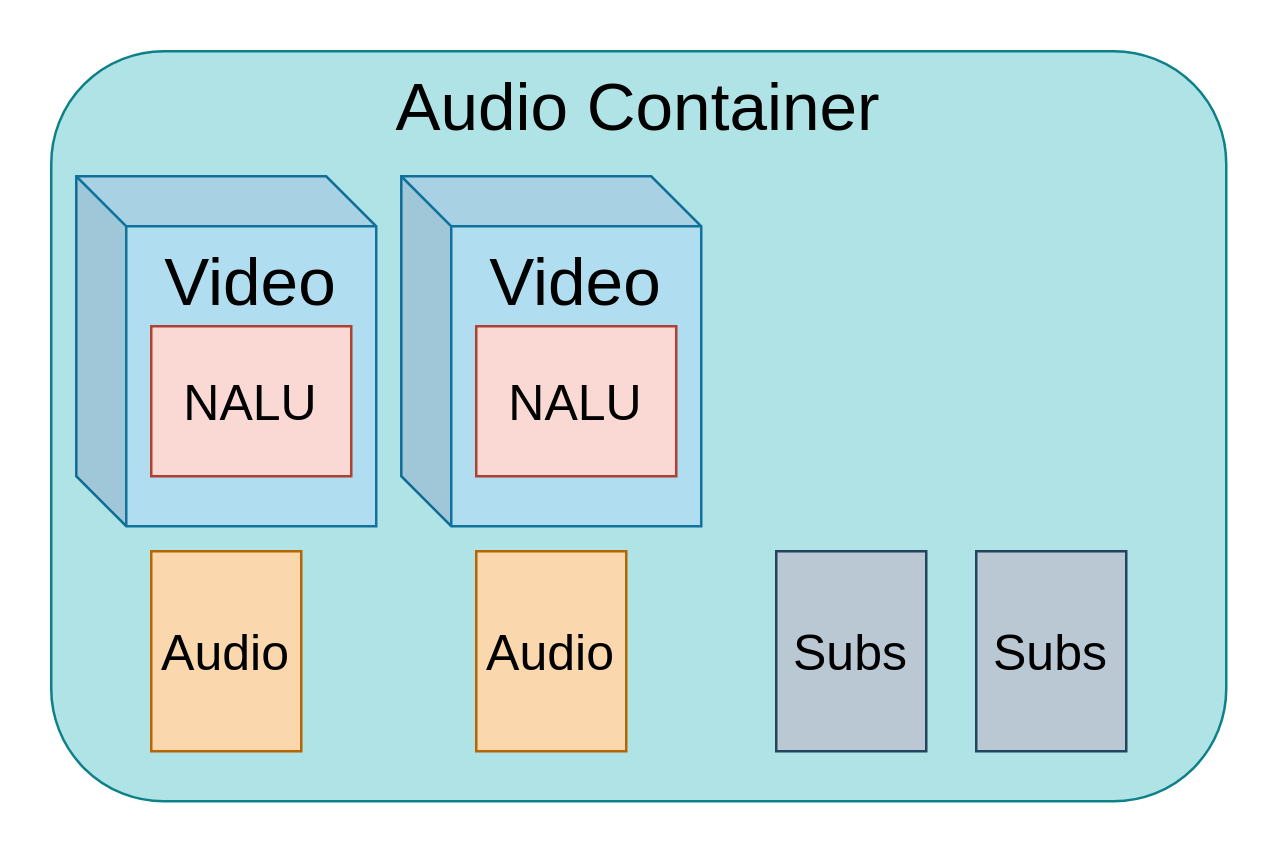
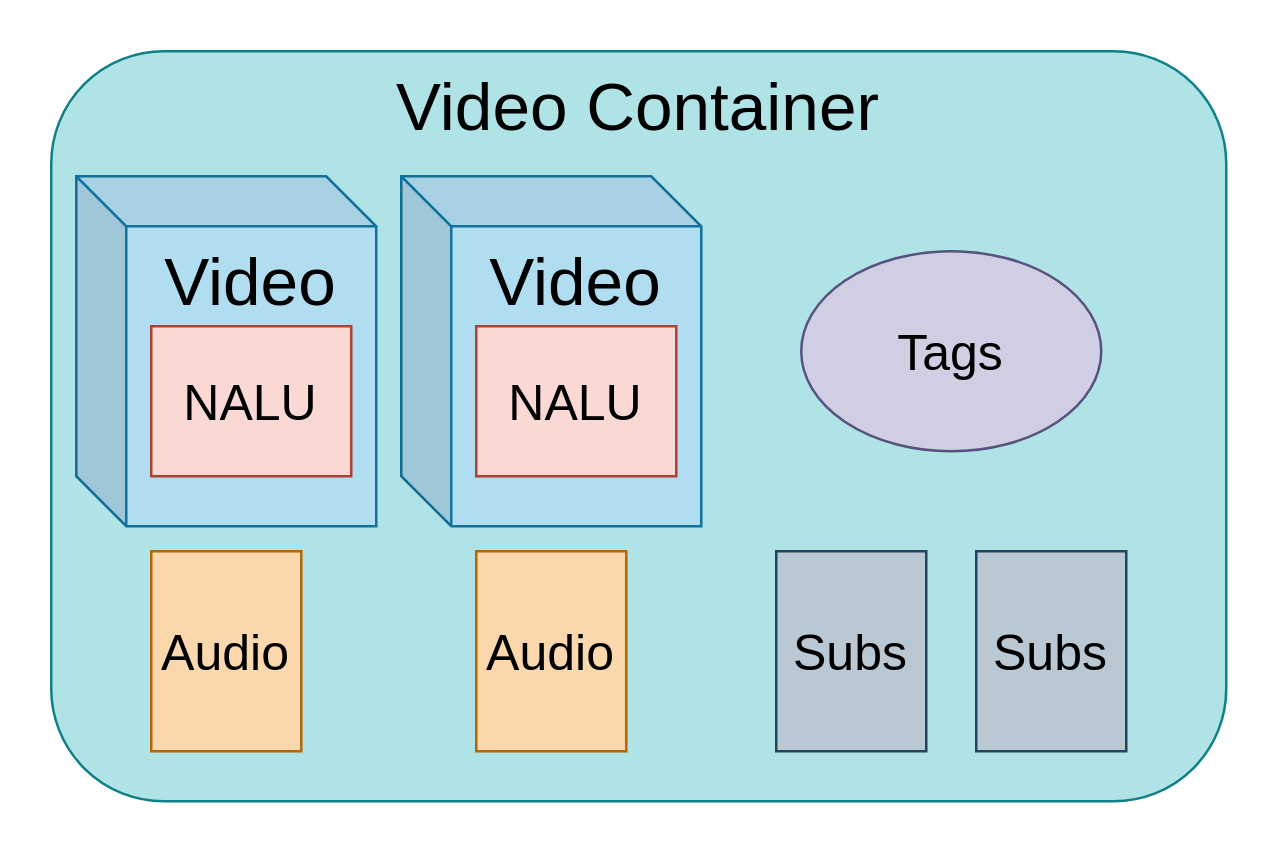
(639, 109) -> (639, 109)
none -> (951, 351)
